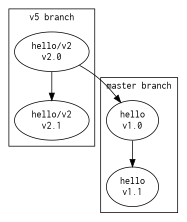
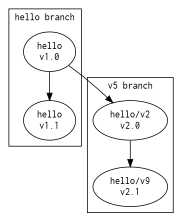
(106, 85) -> (92, 84)
(139, 86) -> (45, 17)
(52, 120) -> (130, 187)
